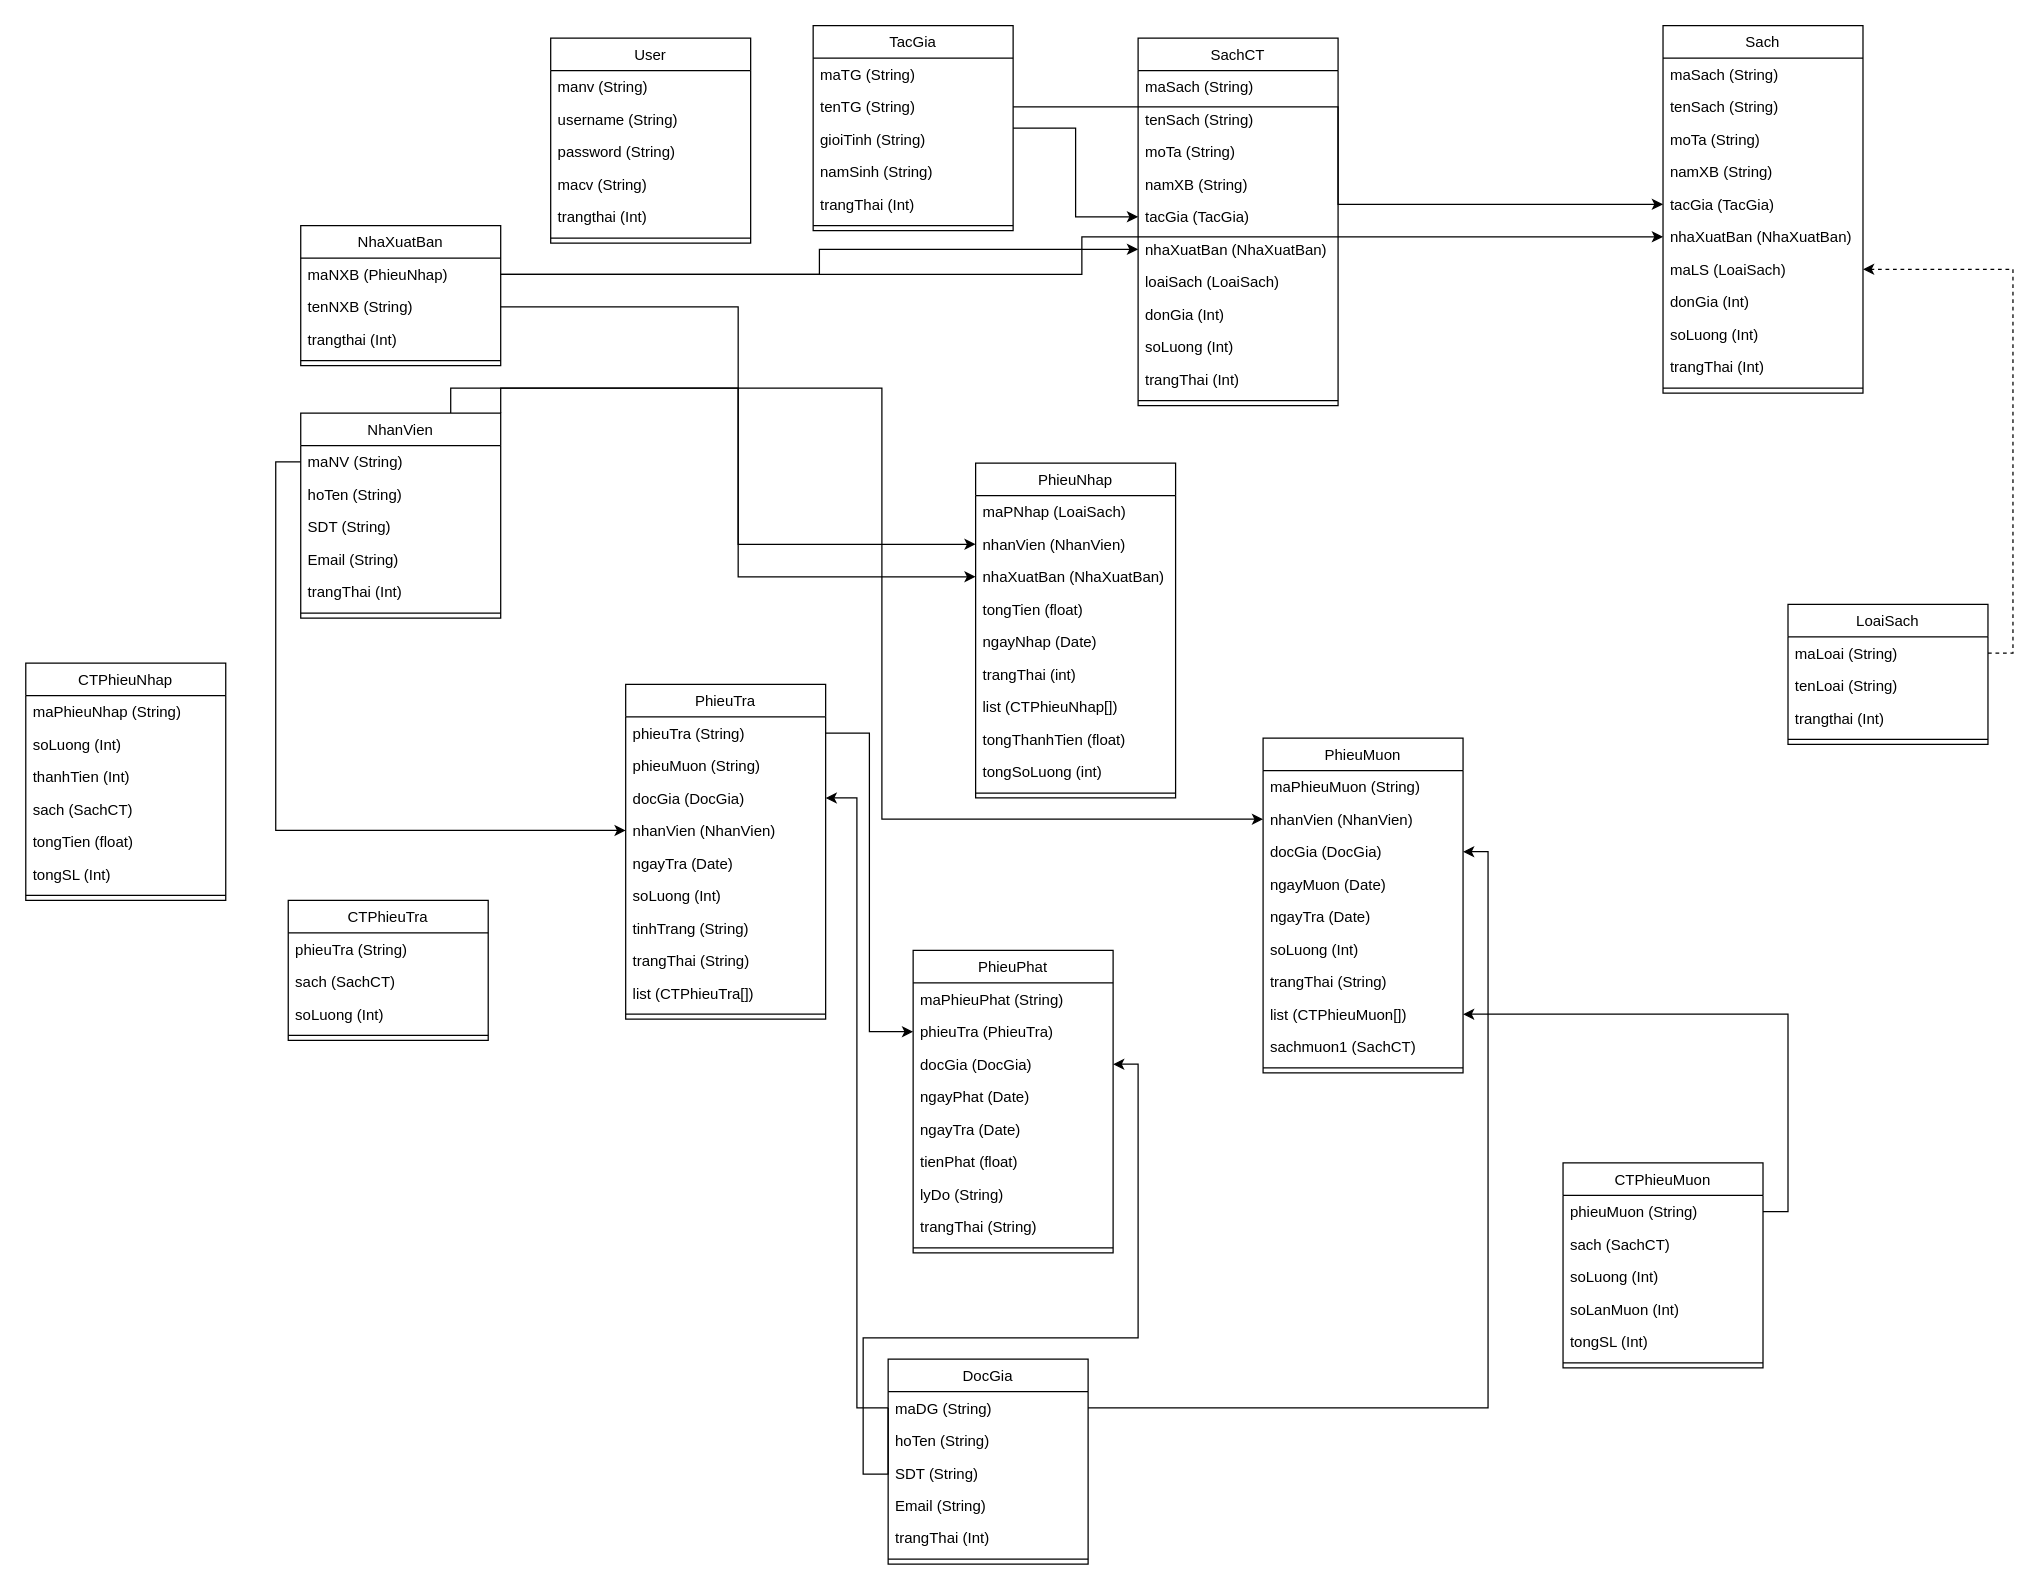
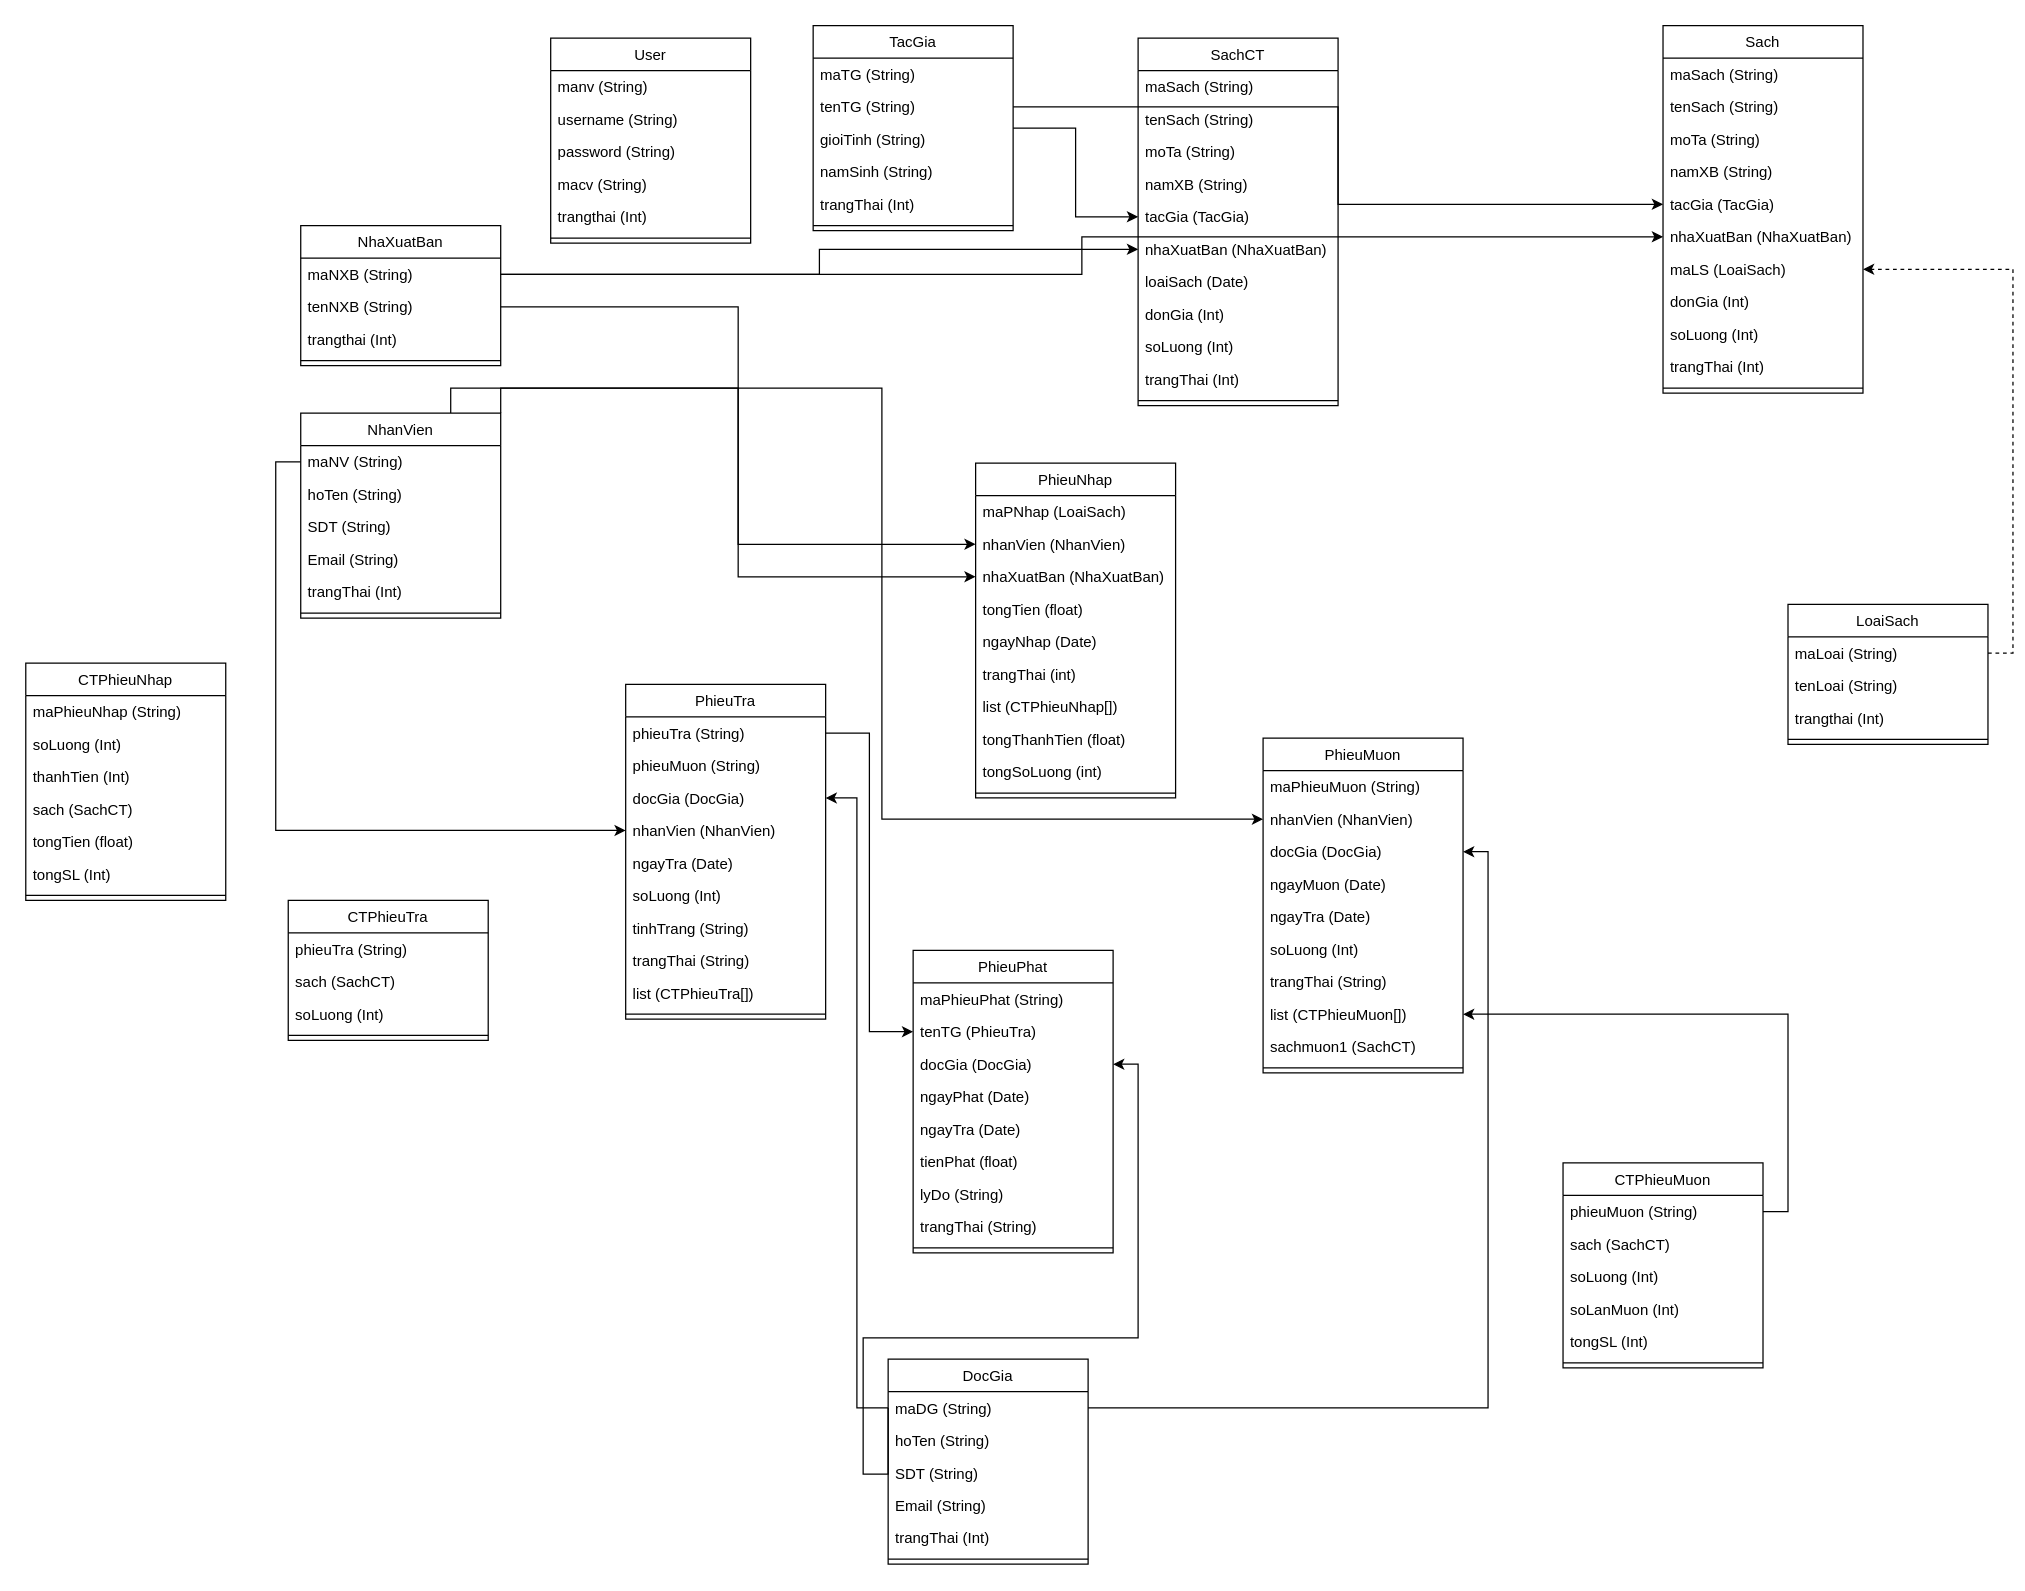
(375, 275) -> (362, 275)
(1217, 283) -> (1202, 283)
(994, 1033) -> (983, 1033)
